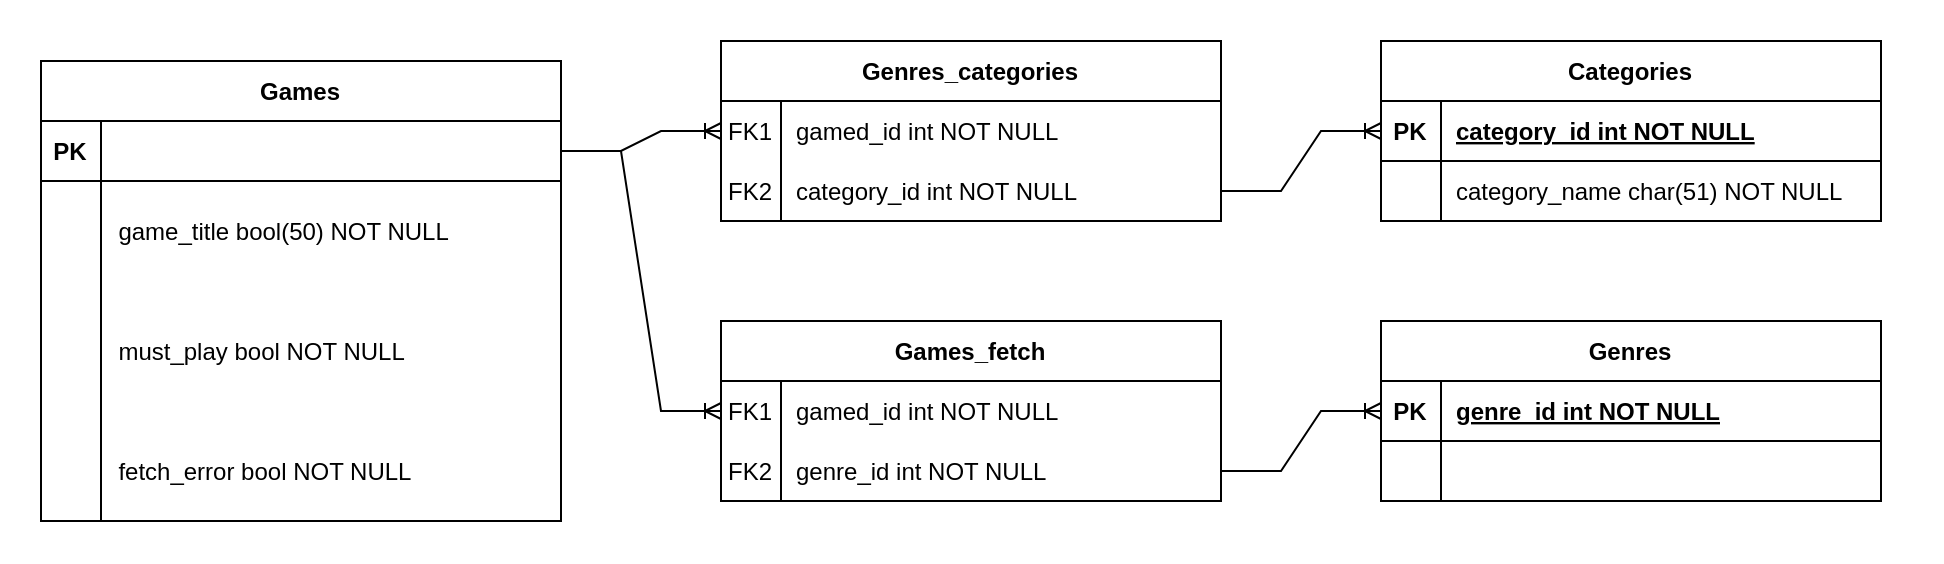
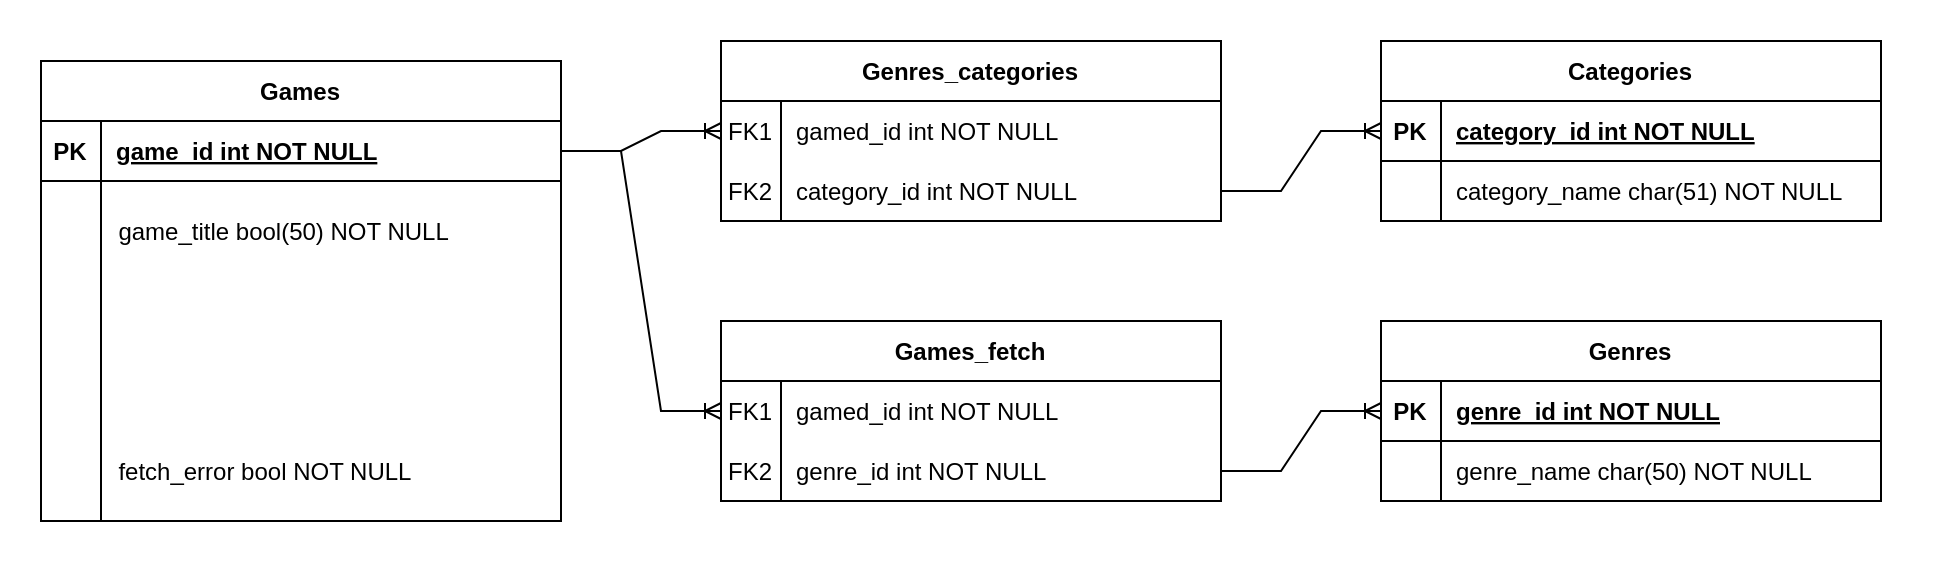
none -> (331, 151)
(332, 351) -> none
none -> (1661, 471)
